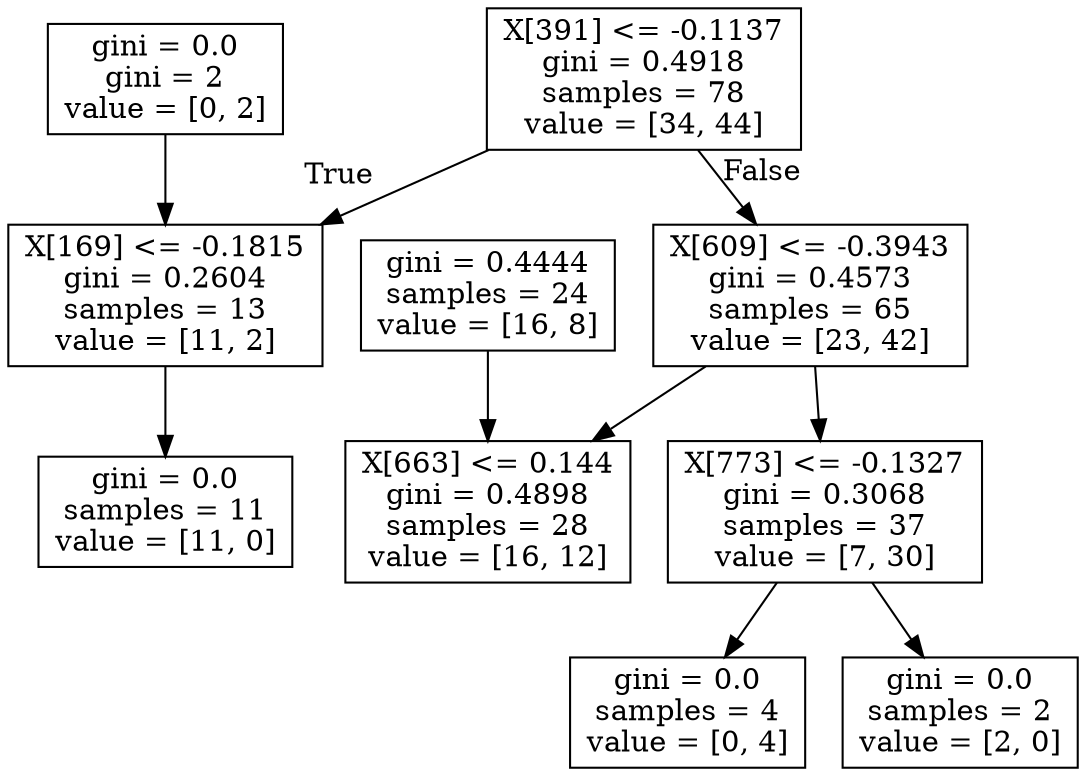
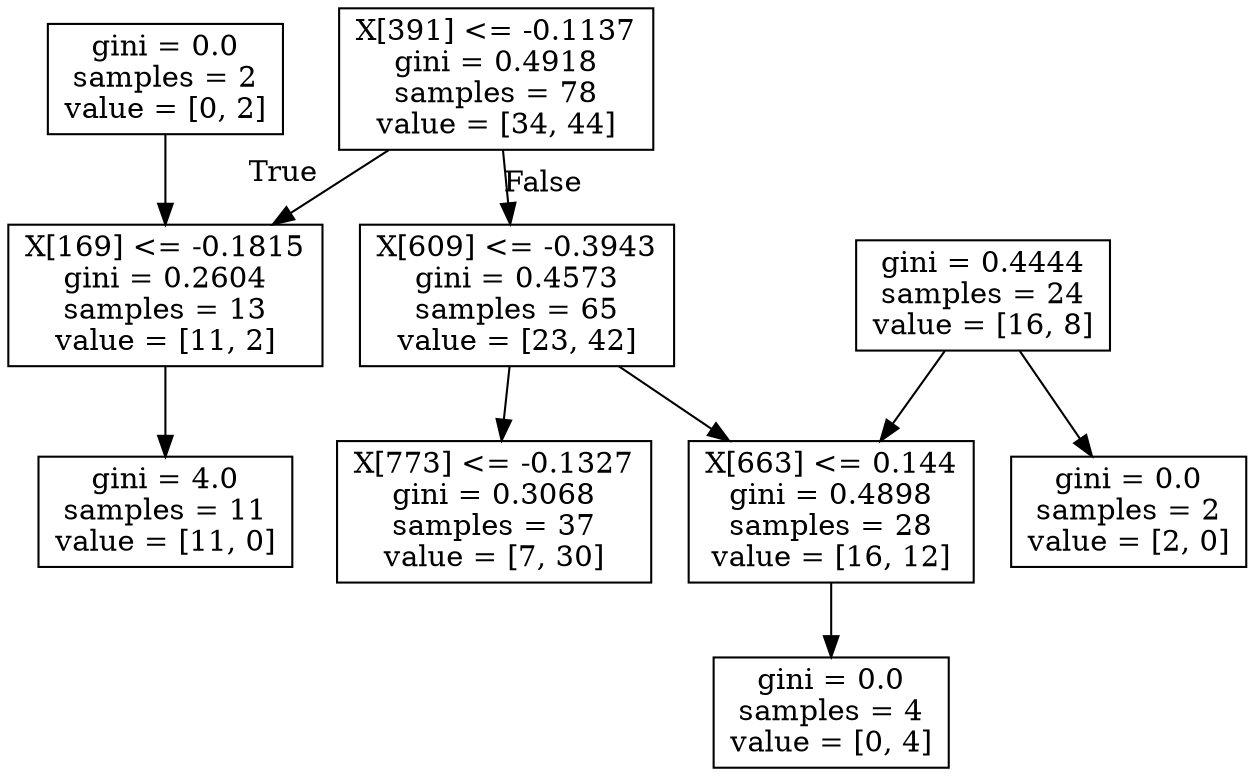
(165, 79) -> (165, 79)
(165, 512) -> (165, 512)
(757, 611) -> (831, 609)
(892, 611) -> (1050, 395)
